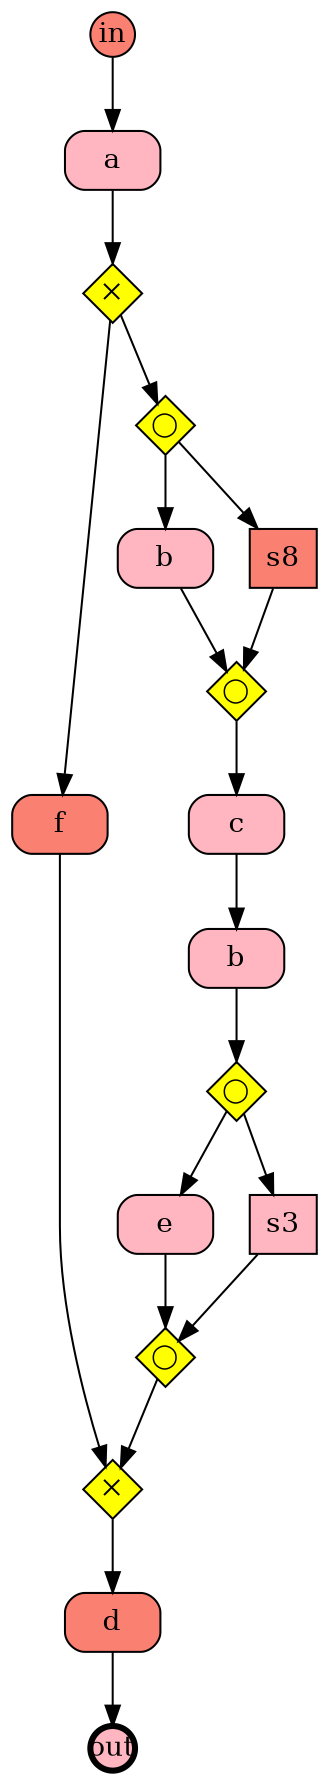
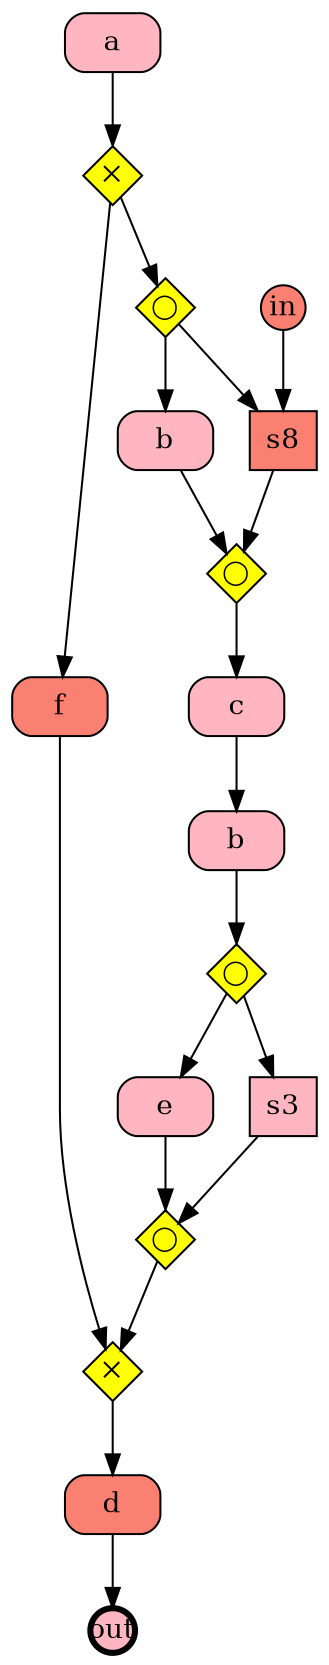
(113, 84) -> (283, 360)
